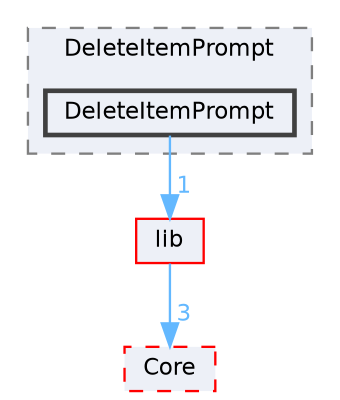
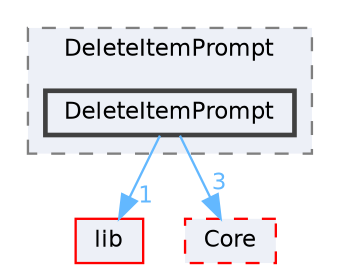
(170, 293) -> (196, 168)
